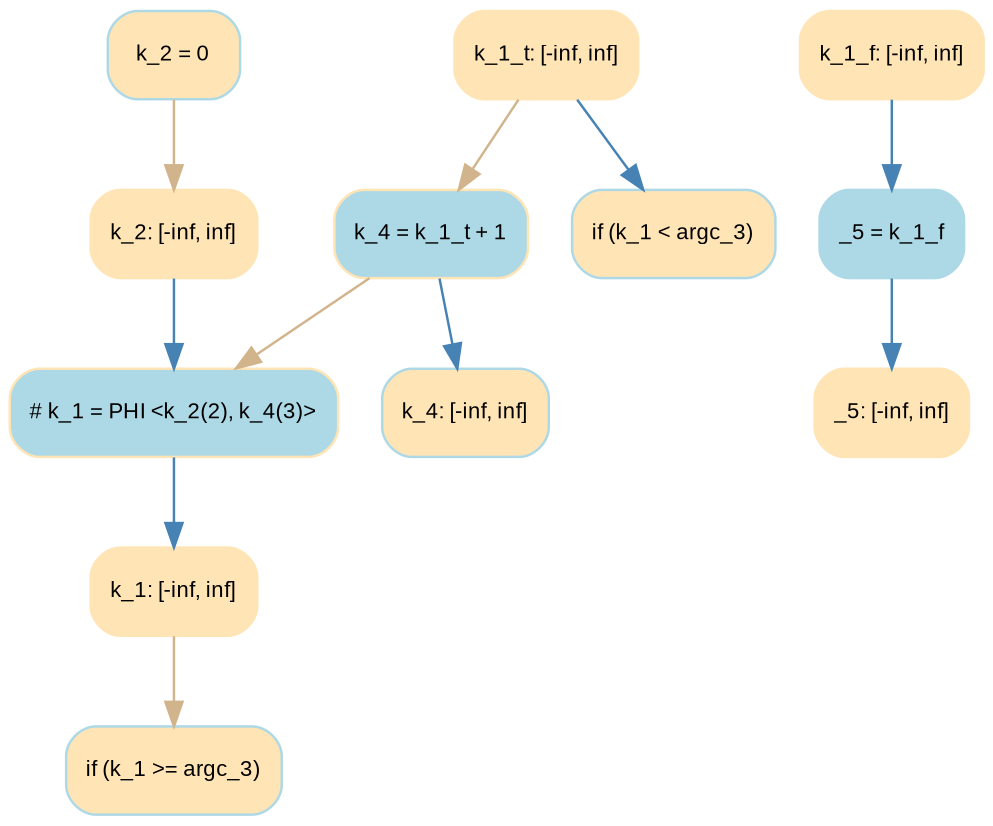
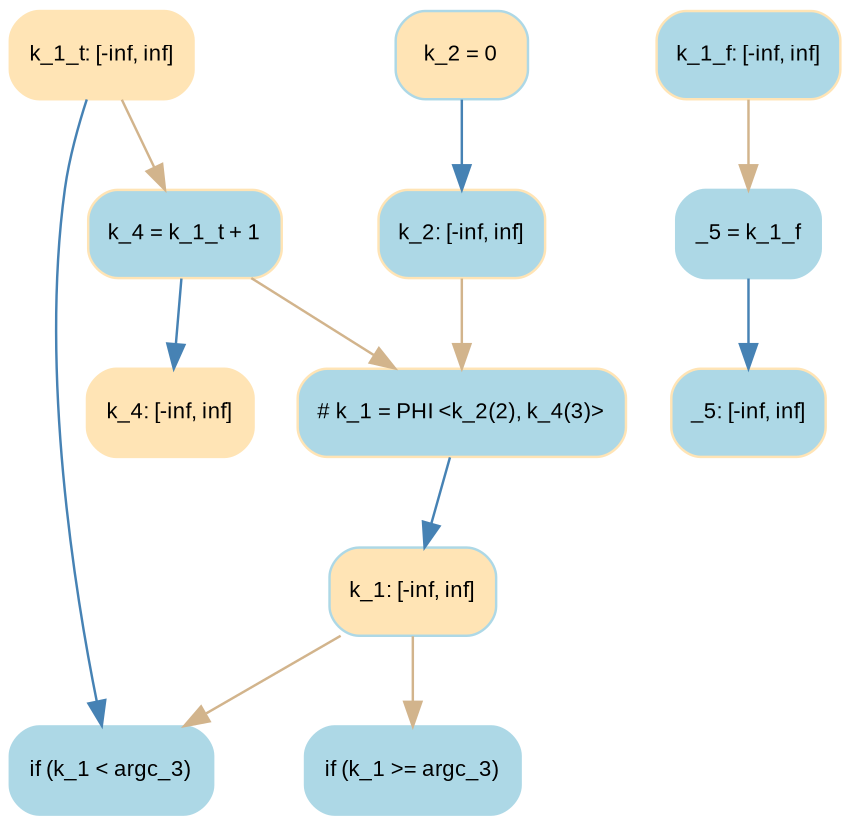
(892, 55) -> (748, 55)
(174, 132) -> (462, 132)
(892, 132) -> (748, 132)
(174, 234) -> (462, 234)
(674, 234) -> (111, 771)
(174, 311) -> (462, 311)
(466, 413) -> (170, 413)
(892, 413) -> (748, 413)
(174, 592) -> (413, 592)
none -> (273, 675)
(174, 771) -> (413, 771)
